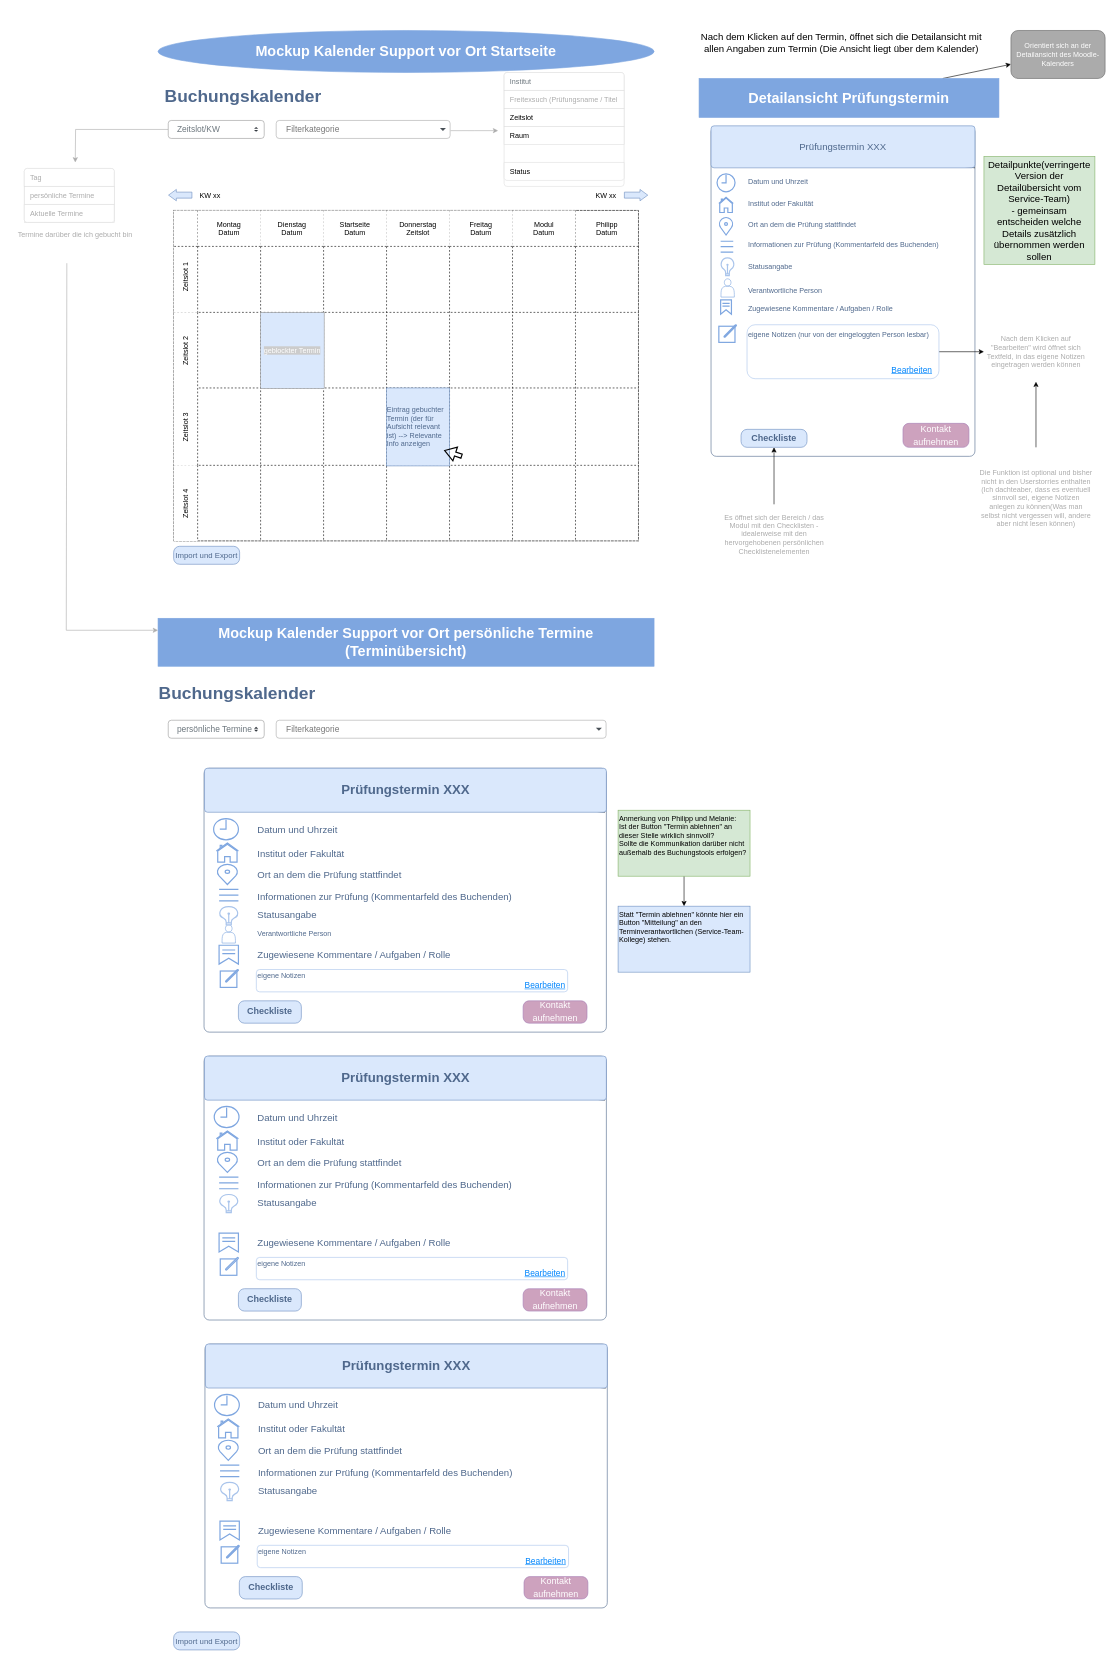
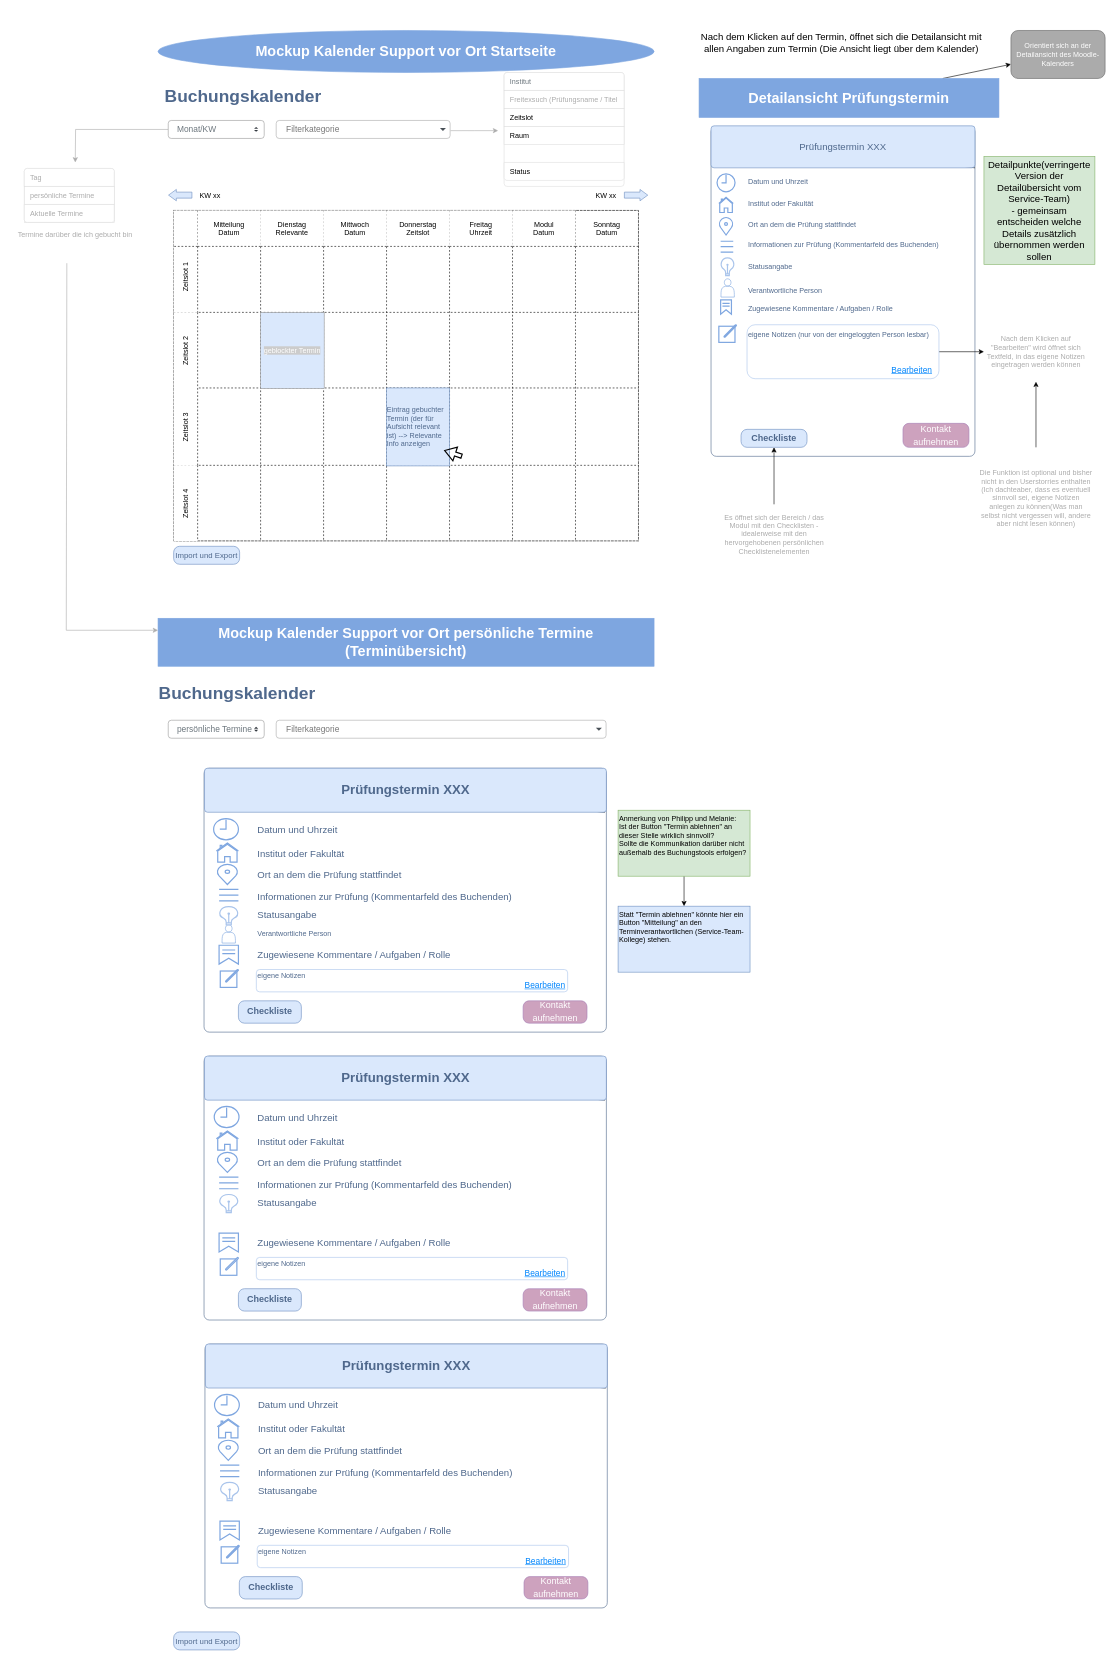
(201, 129) -> (196, 129)
(229, 224) -> (229, 224)
(292, 224) -> (292, 224)
(355, 224) -> (355, 224)
(481, 224) -> (481, 224)
(607, 224) -> (607, 224)
